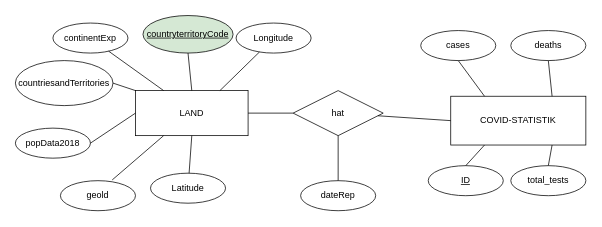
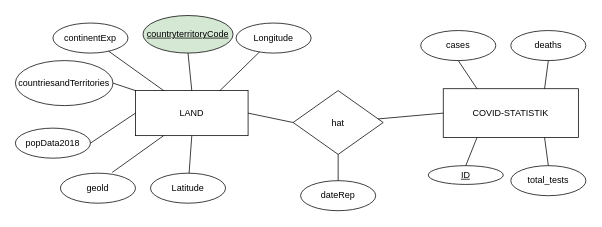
(338, 113) -> (338, 122)
(518, 120) -> (510, 113)
(465, 180) -> (465, 175)
(98, 195) -> (98, 188)
